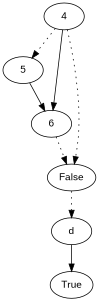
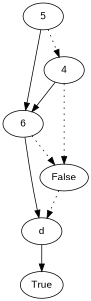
(46, 40) -> (52, 40)
none -> (31, 174)
